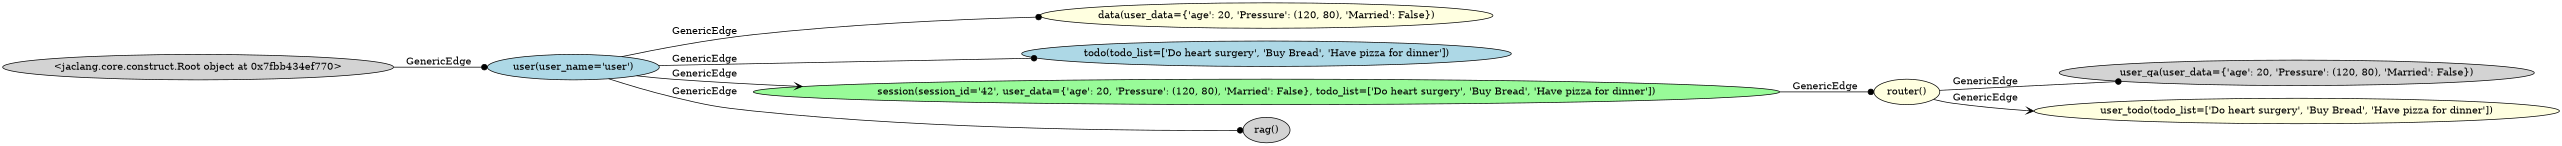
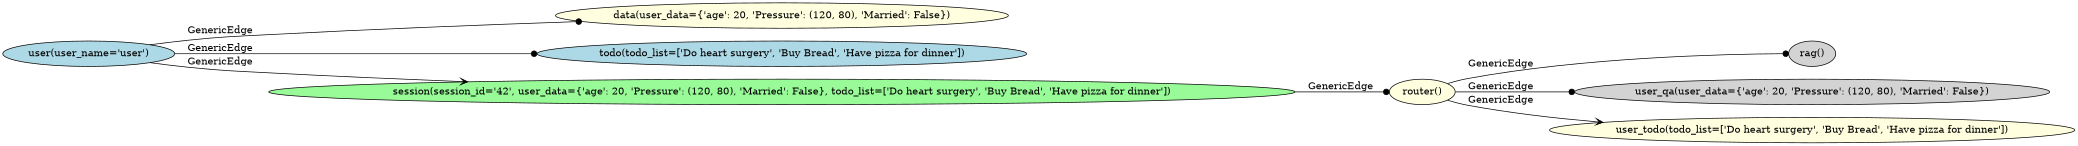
(198, 67) -> none
(921, 123) -> (1614, 61)
